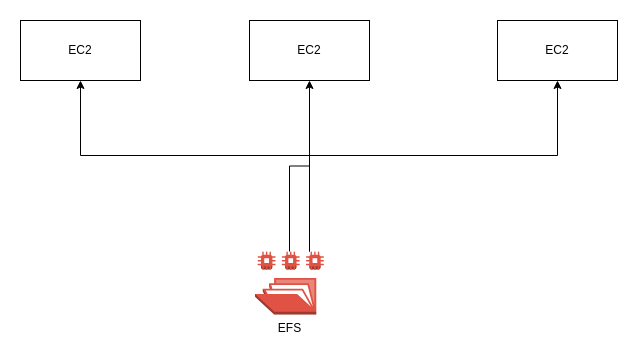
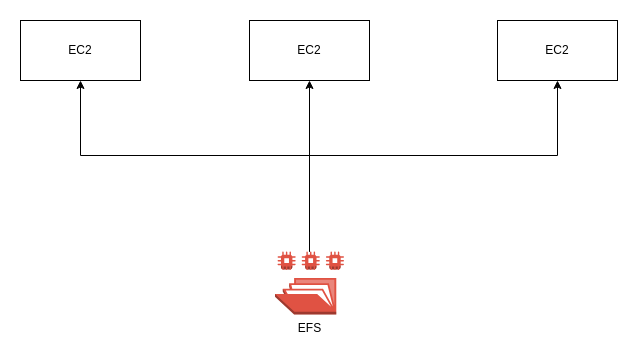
(290, 283) -> (310, 283)
